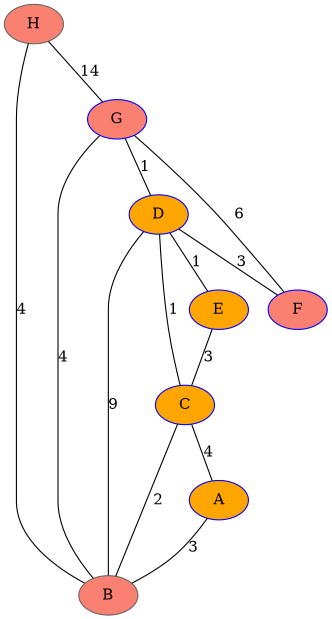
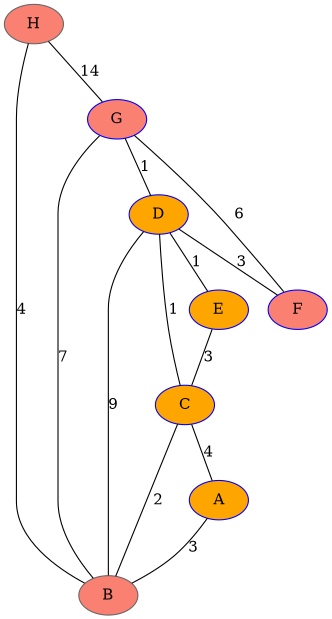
(63, 357) -> (63, 357)
